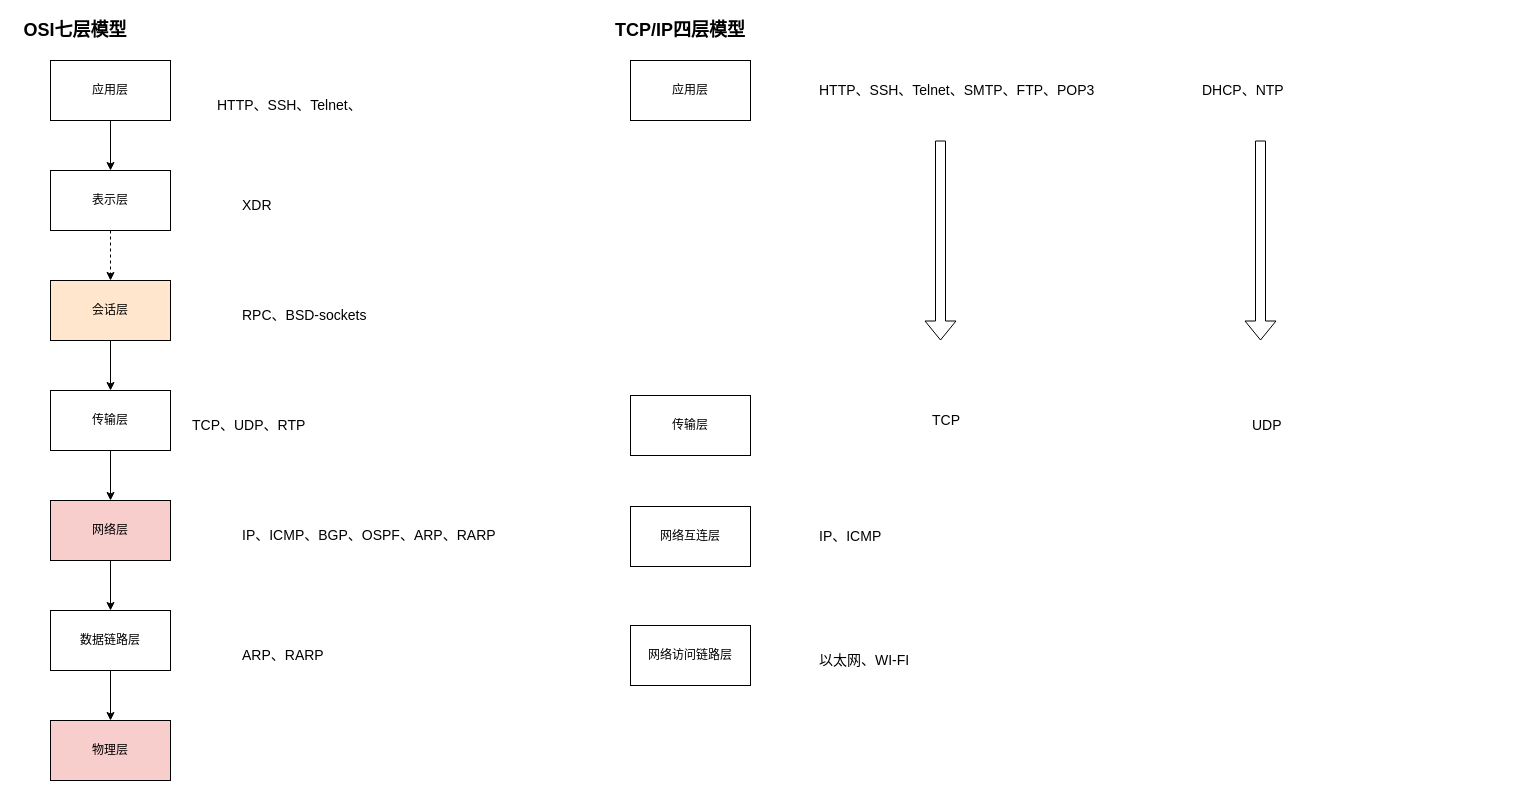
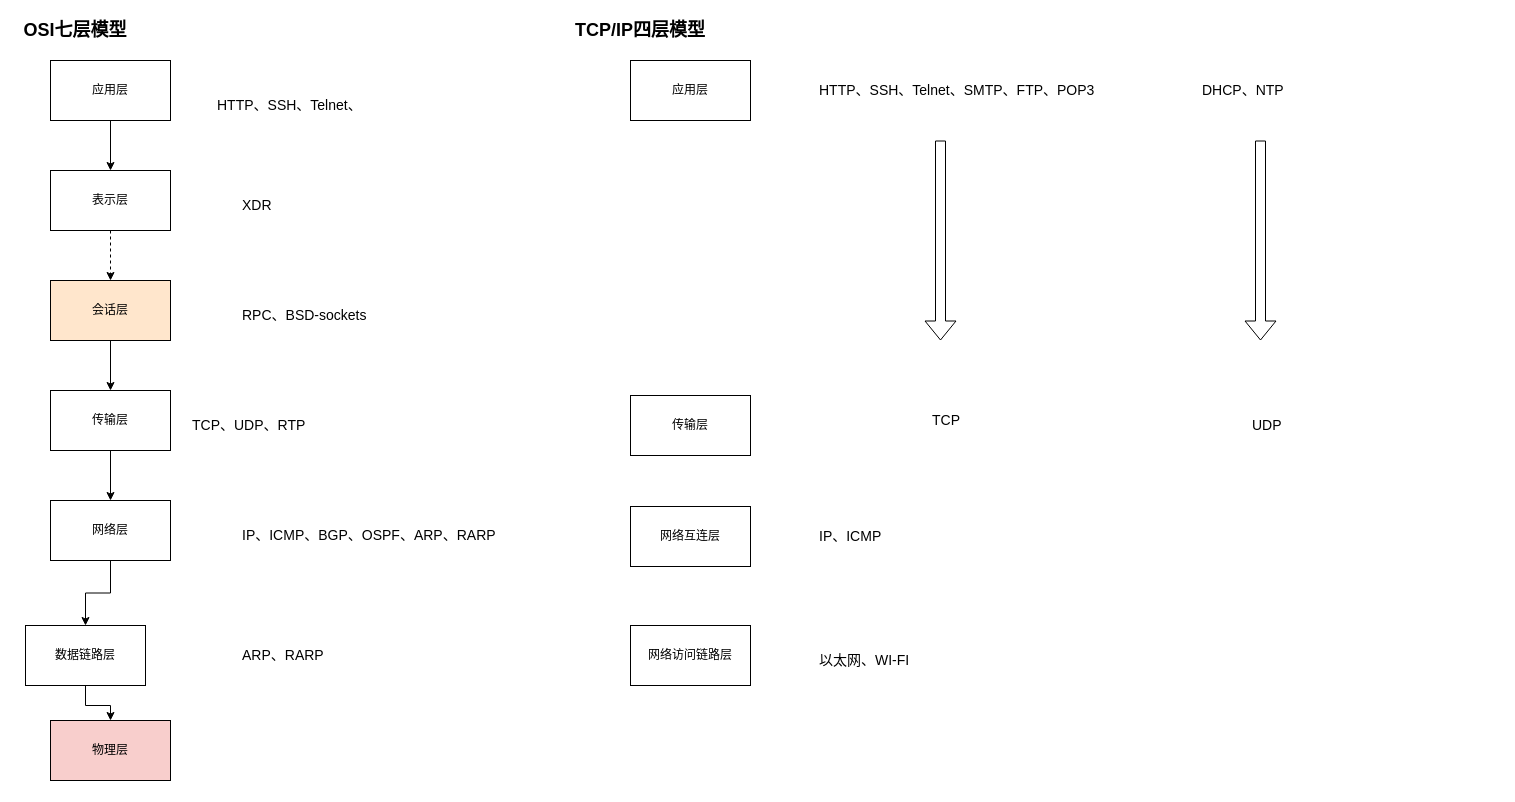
(681, 31) -> (641, 31)
(111, 531) -> (111, 531)
(111, 641) -> (86, 656)
